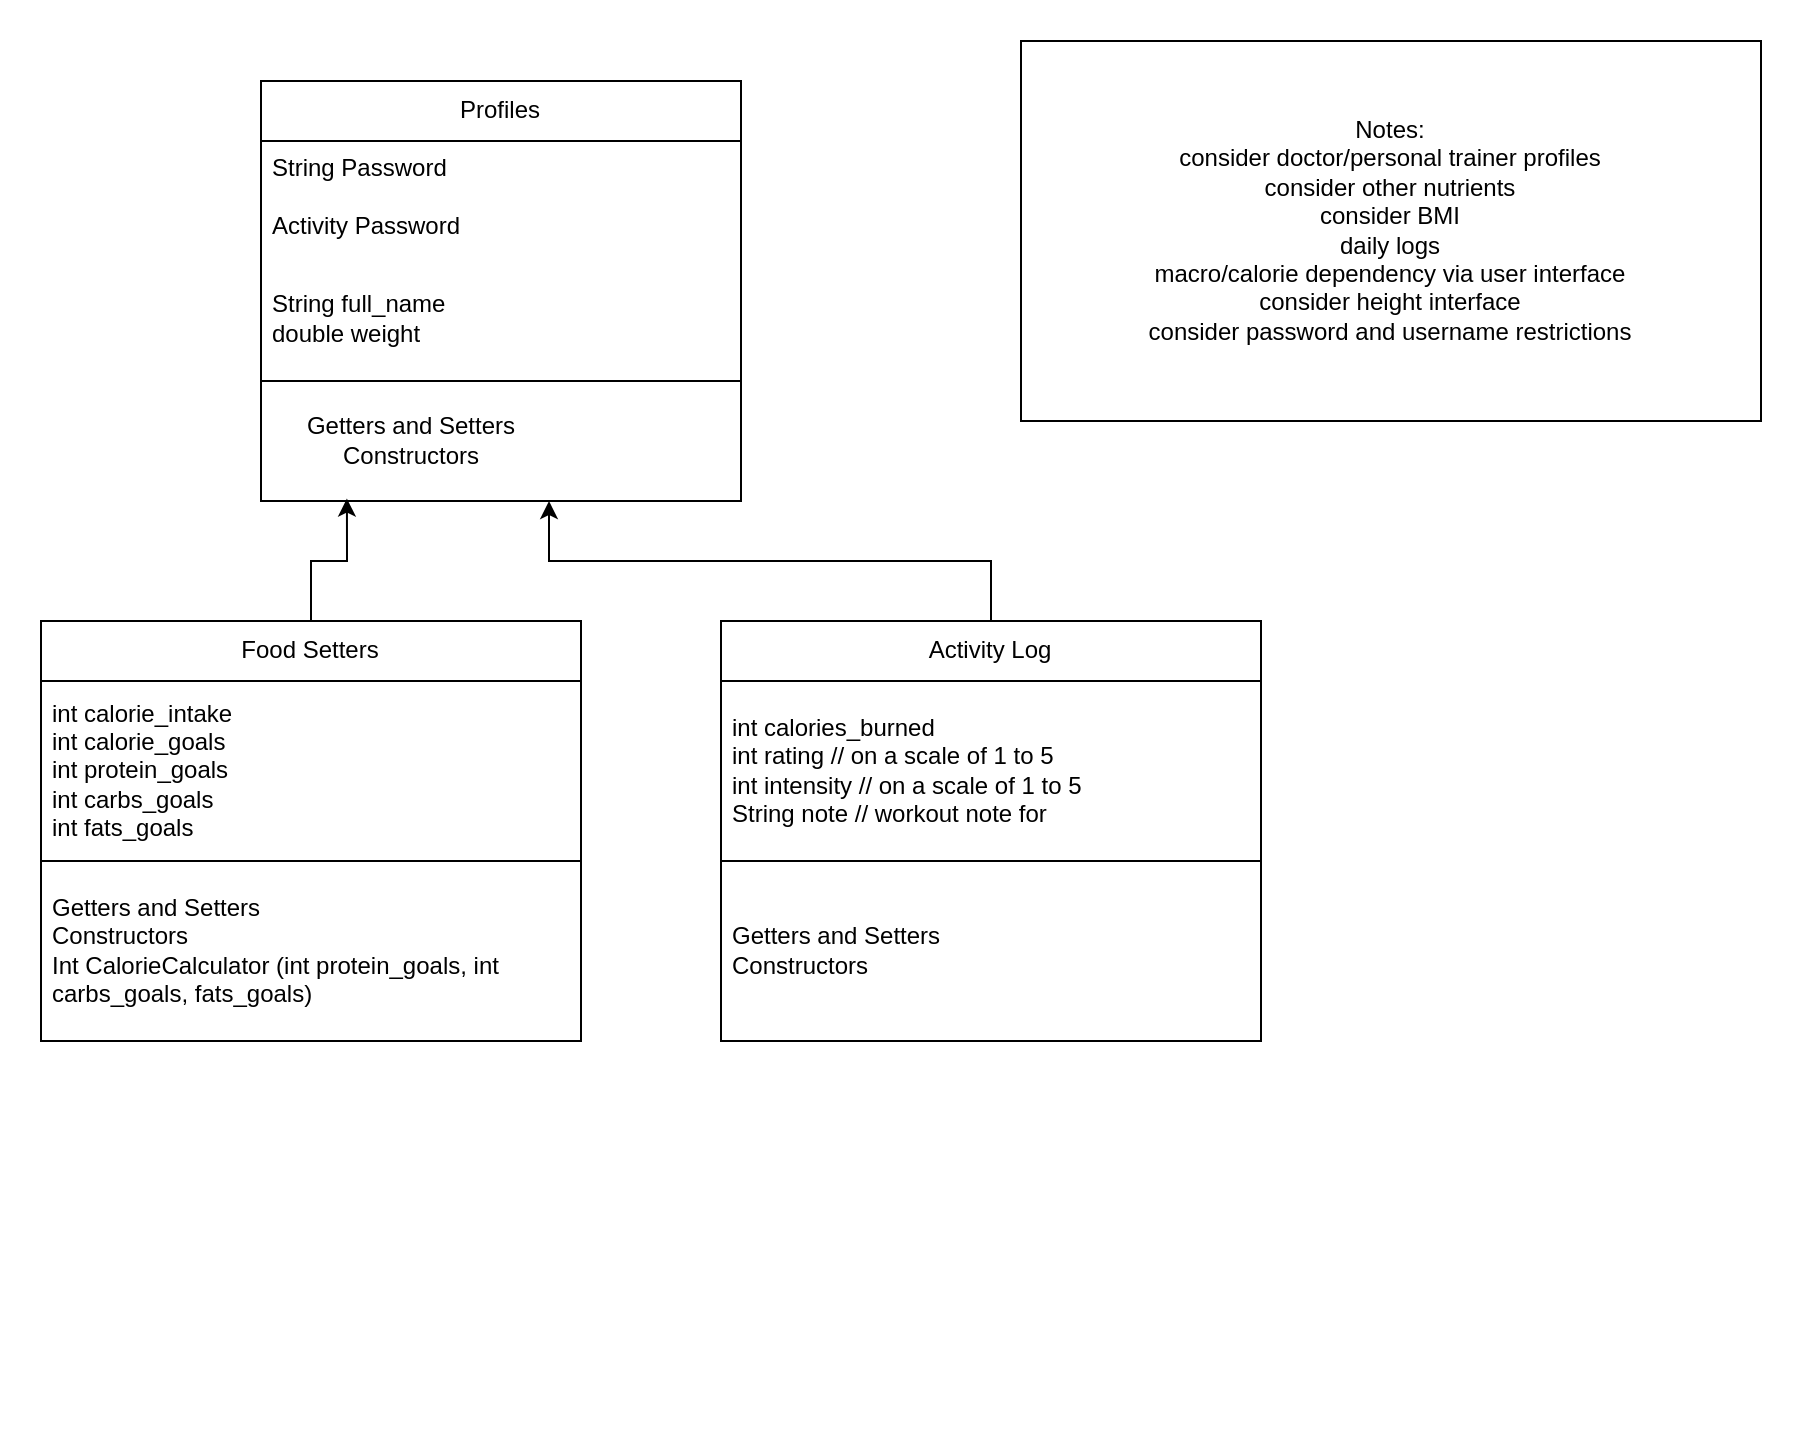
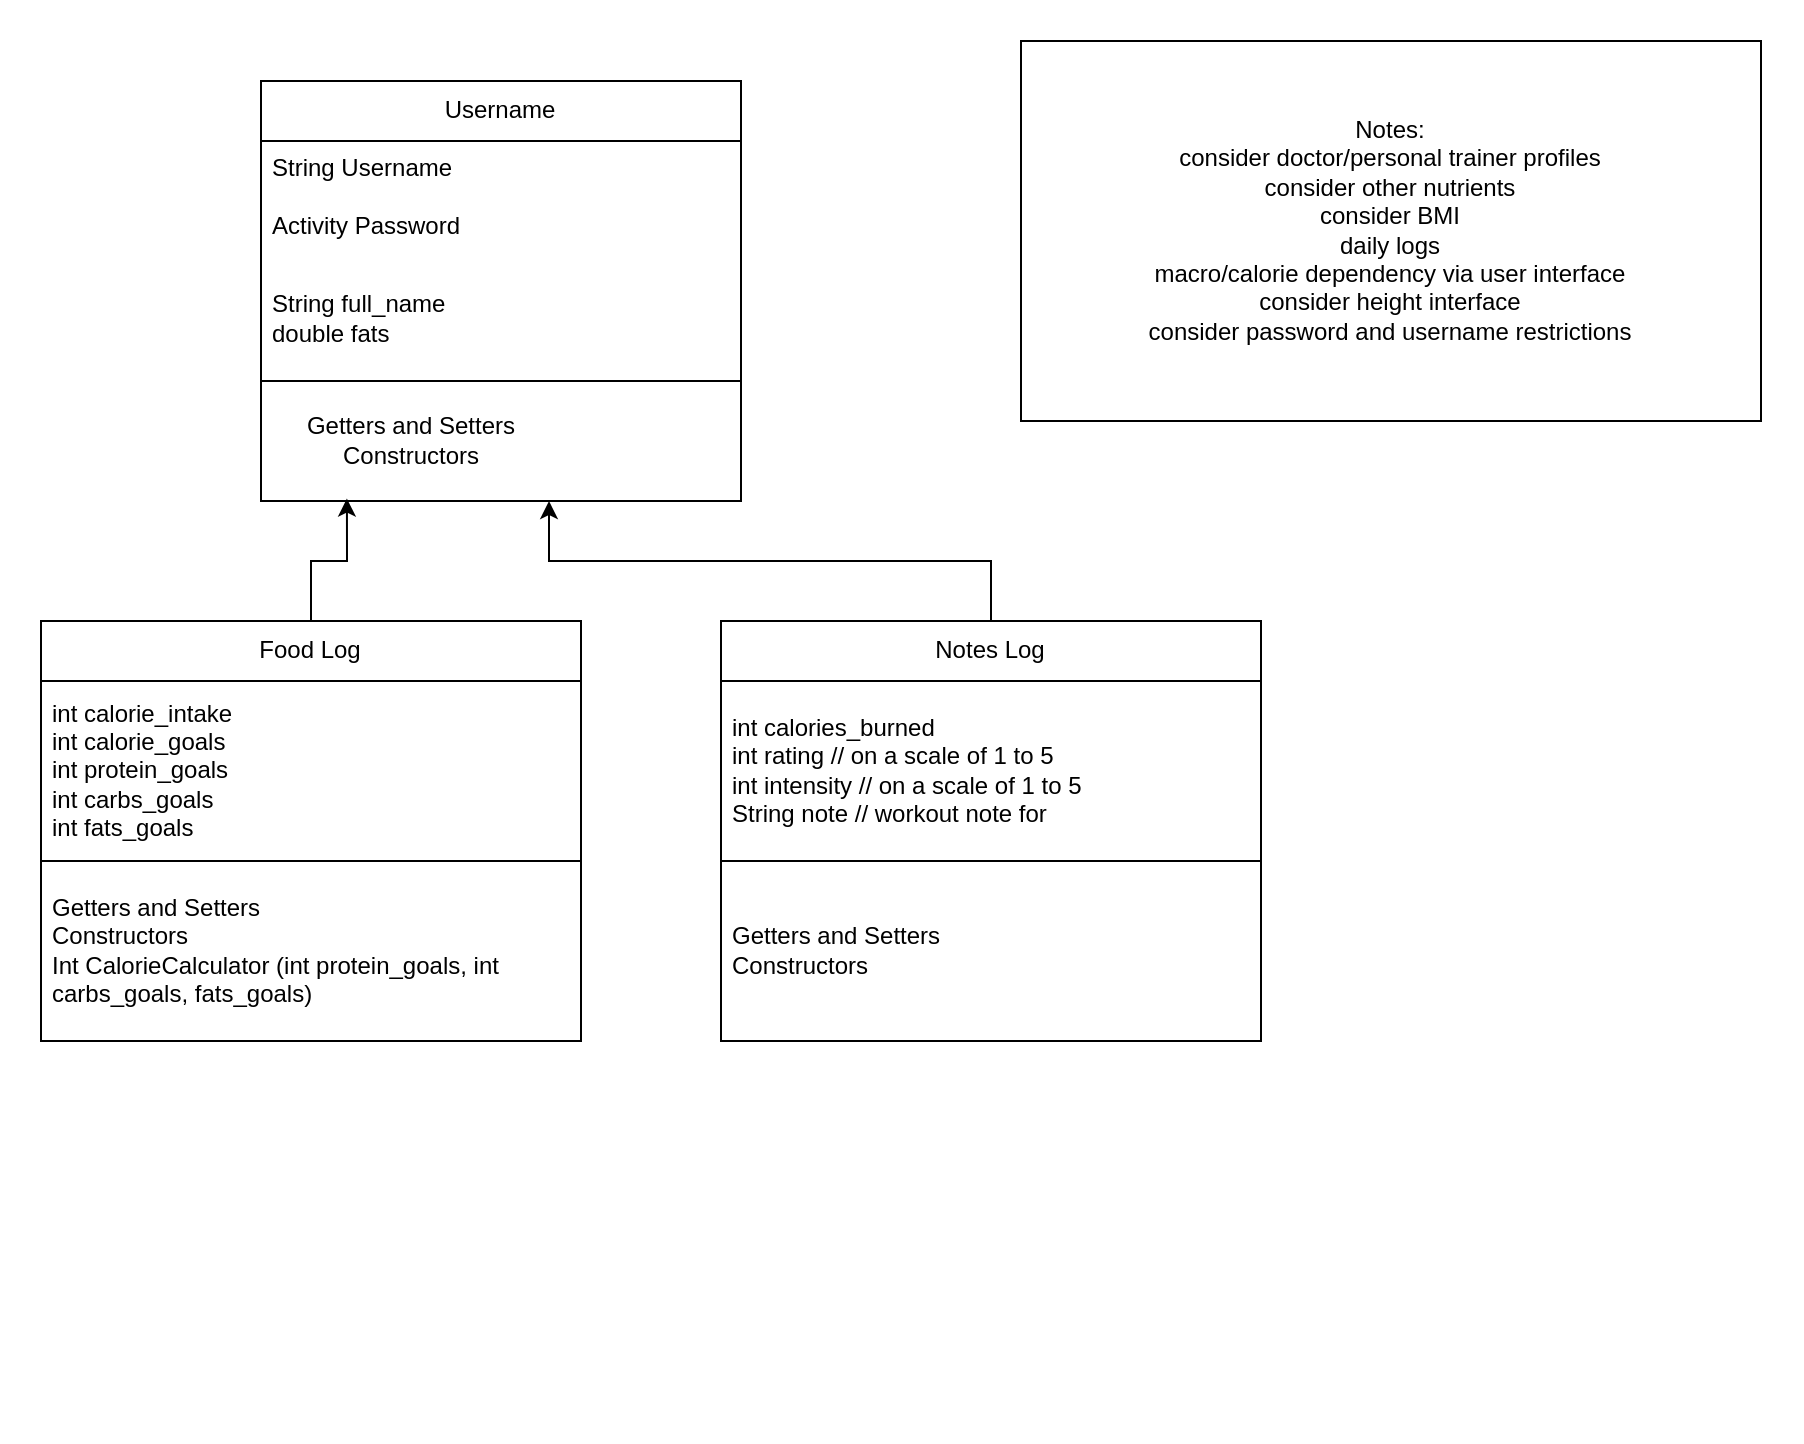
(501, 111) -> (501, 111)
(368, 169) -> (368, 169)
(368, 319) -> (368, 319)
(311, 651) -> (311, 651)
(991, 651) -> (991, 651)
